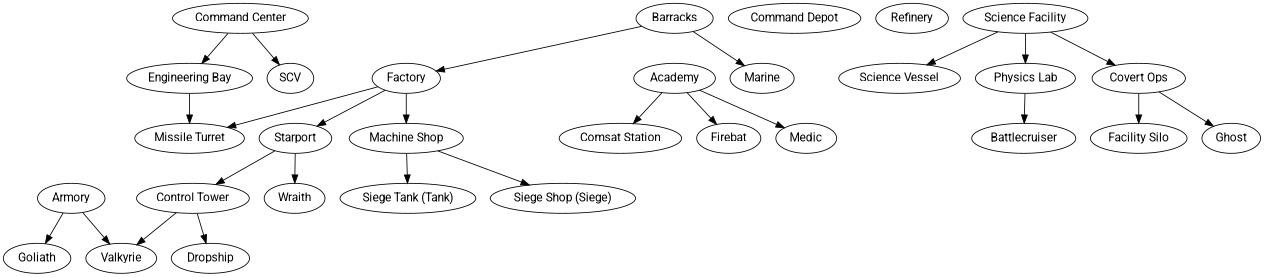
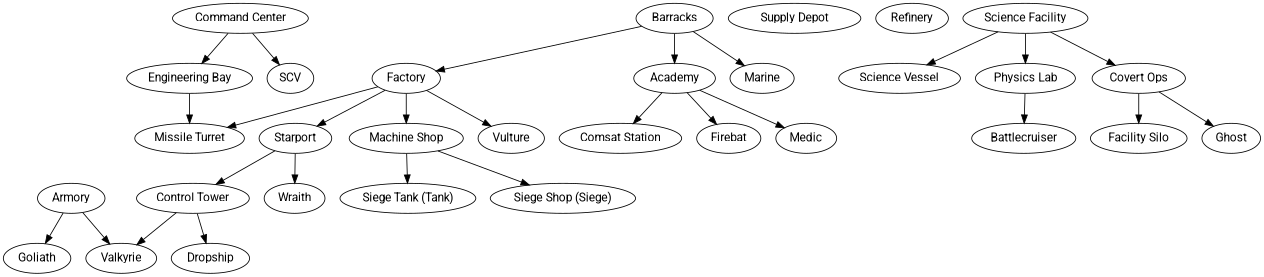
(795, 18) -> (795, 18)
none -> (675, 44)
none -> (511, 138)
